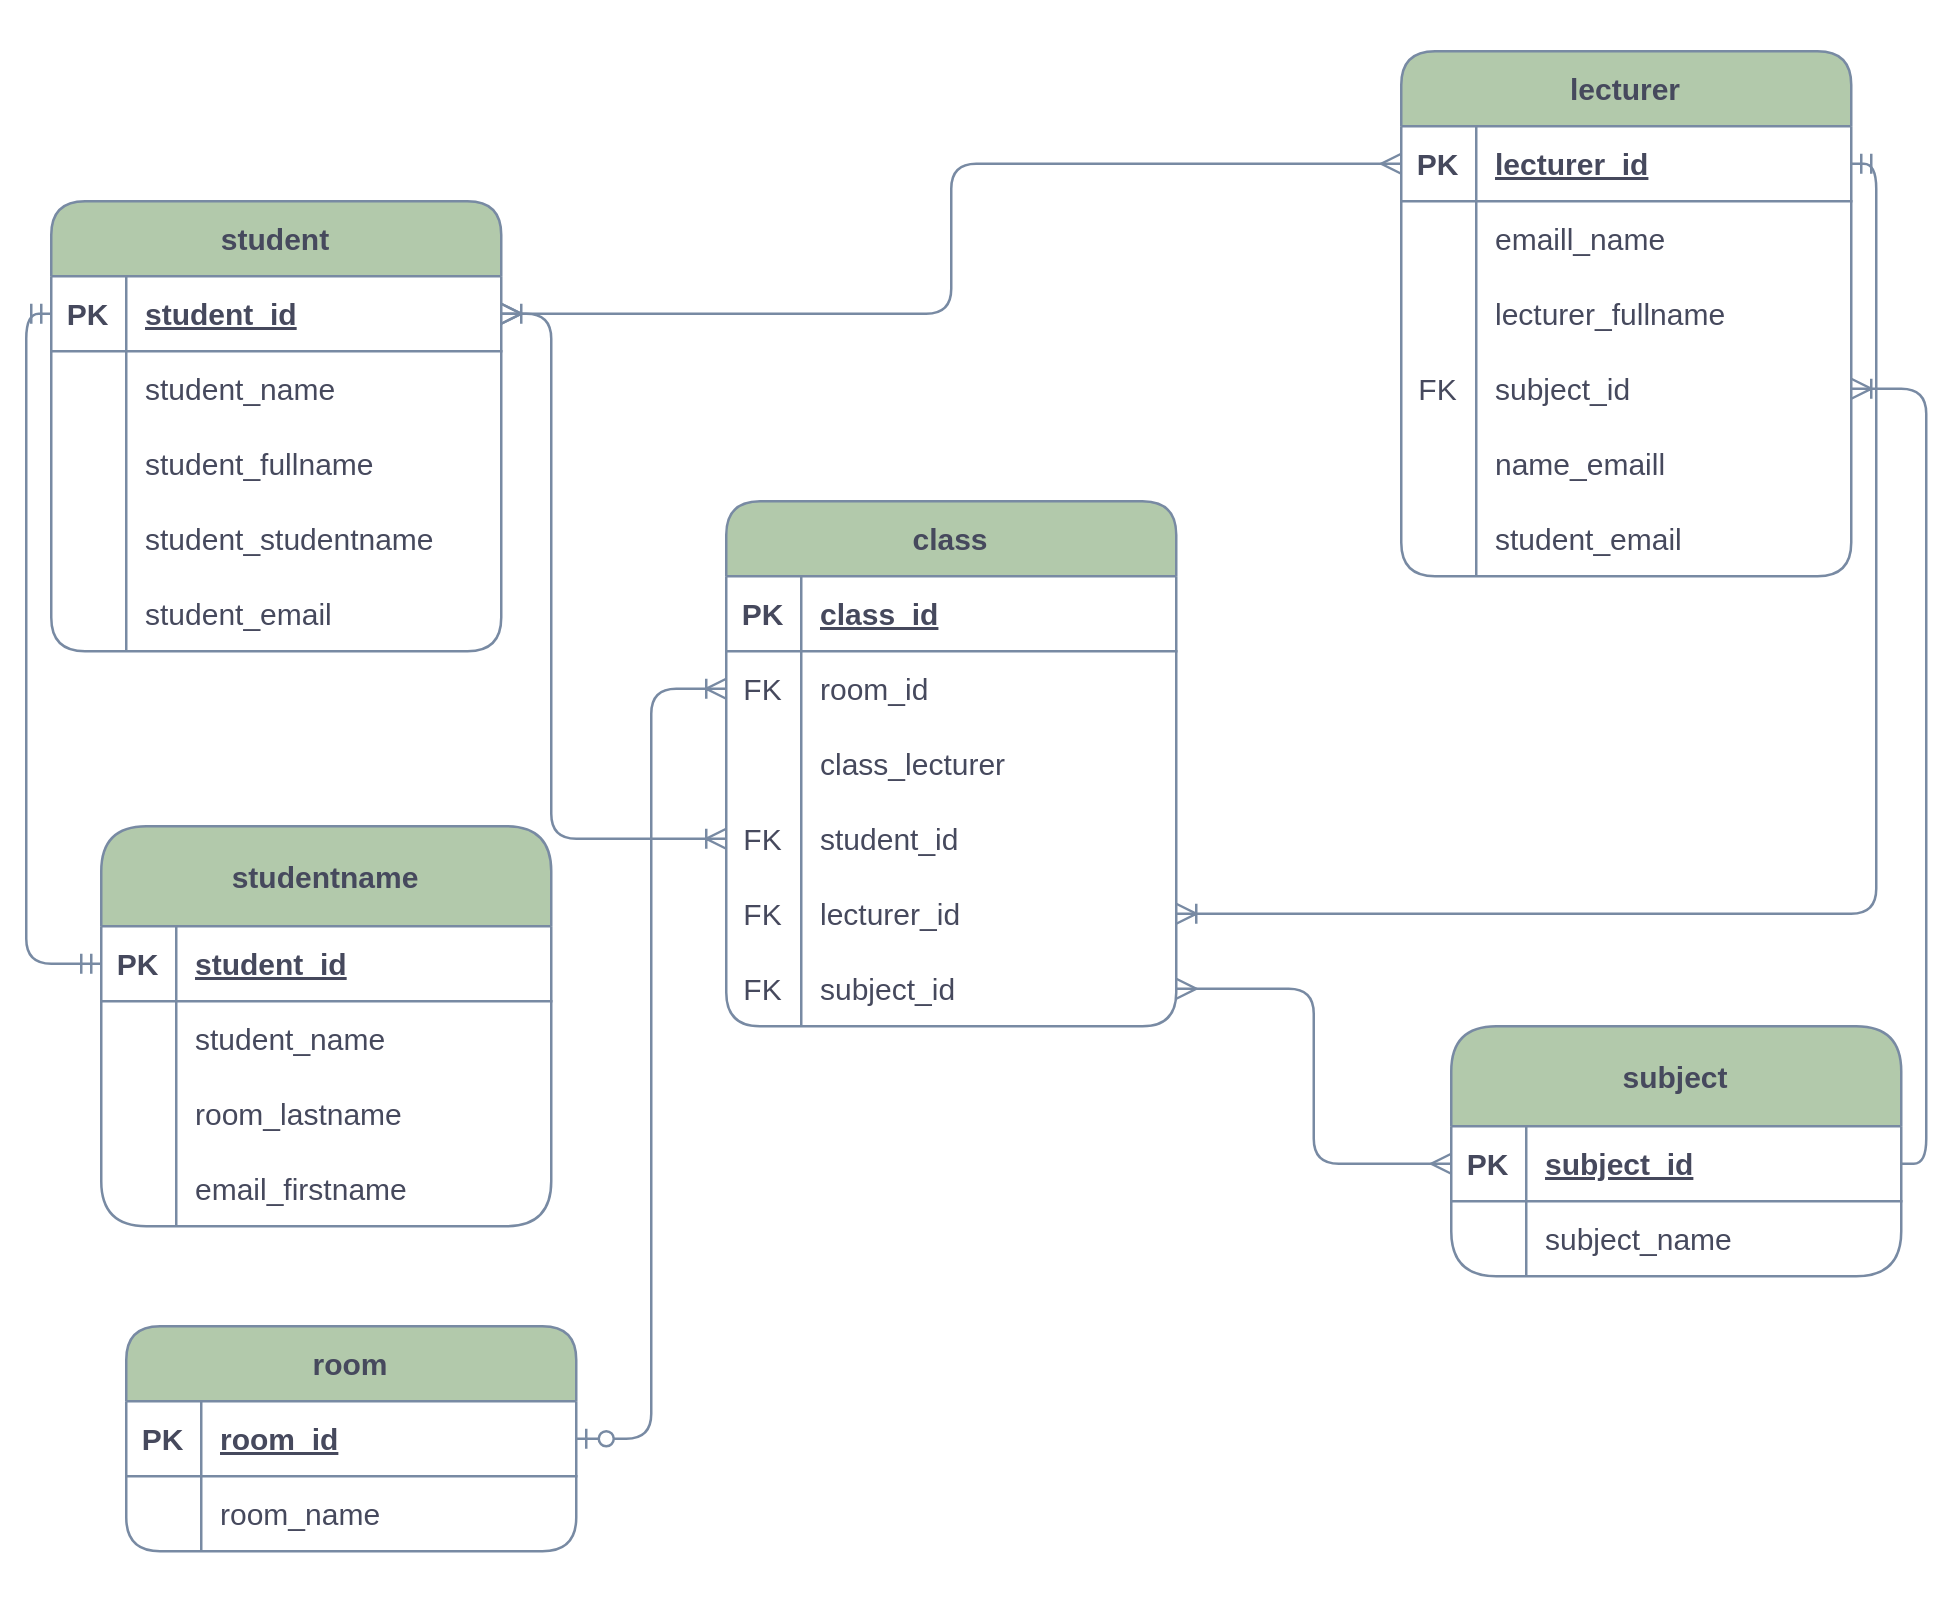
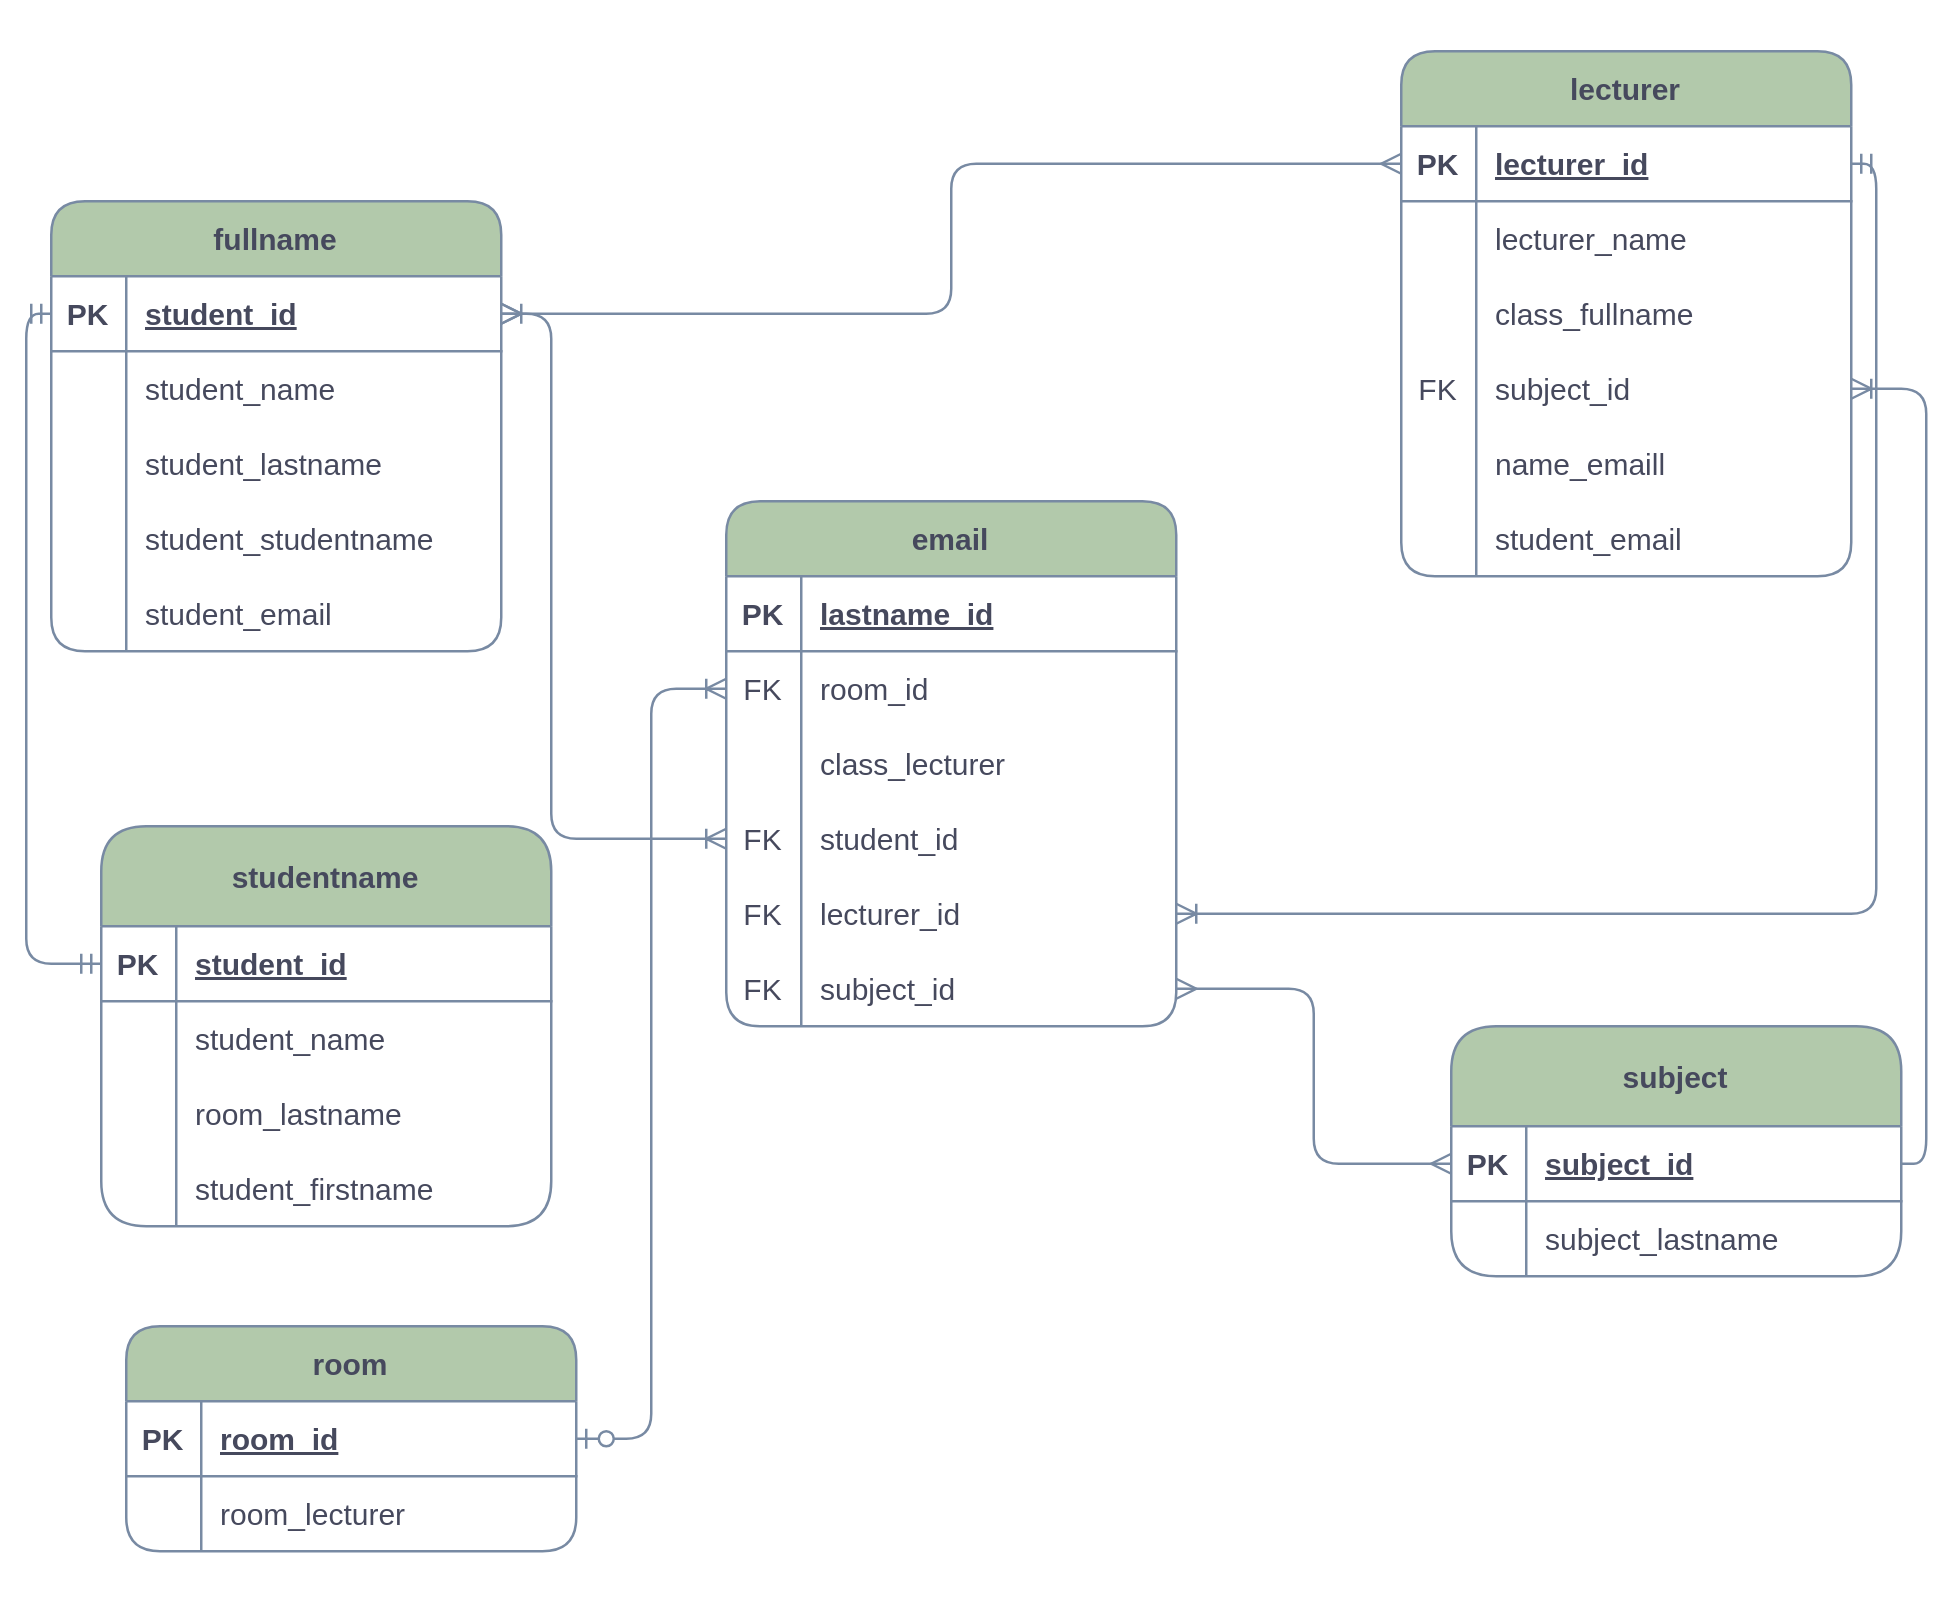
(275, 240) -> (275, 240)
(1576, 240) -> (1600, 240)
(1626, 315) -> (1601, 315)
(272, 465) -> (276, 465)
(950, 540) -> (950, 540)
(879, 615) -> (905, 615)
(309, 1190) -> (334, 1190)
(1646, 1240) -> (1676, 1240)
(296, 1515) -> (325, 1515)
